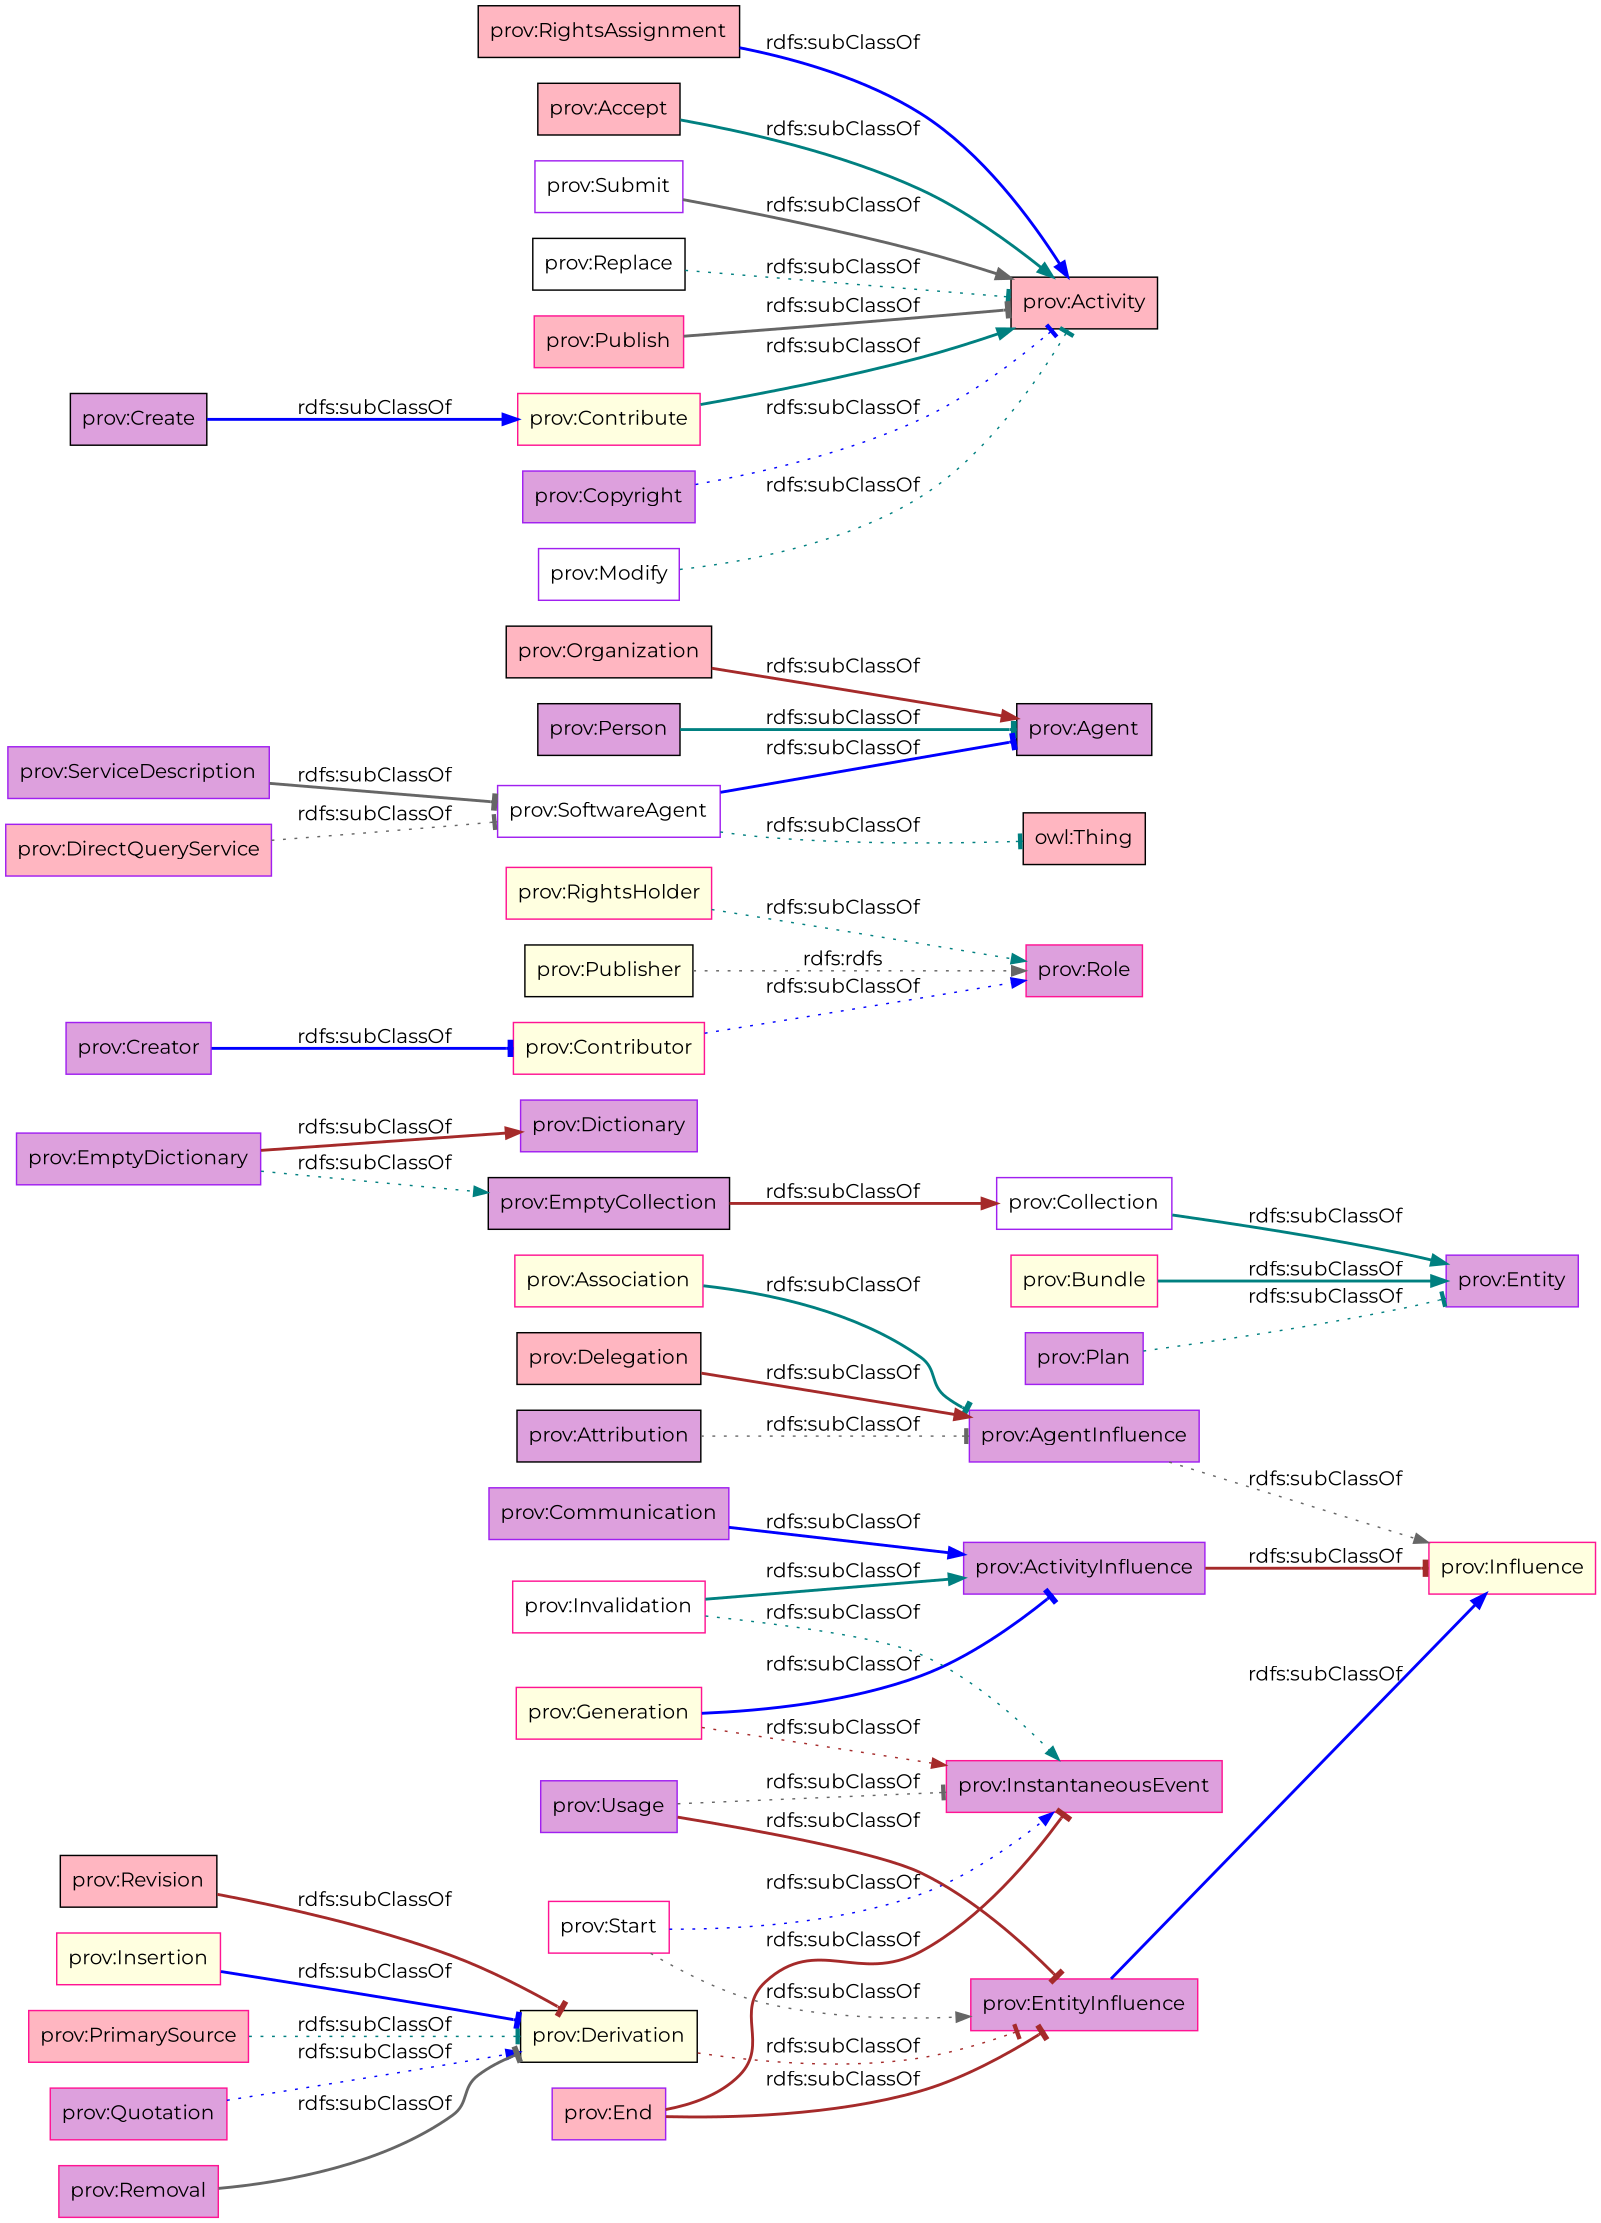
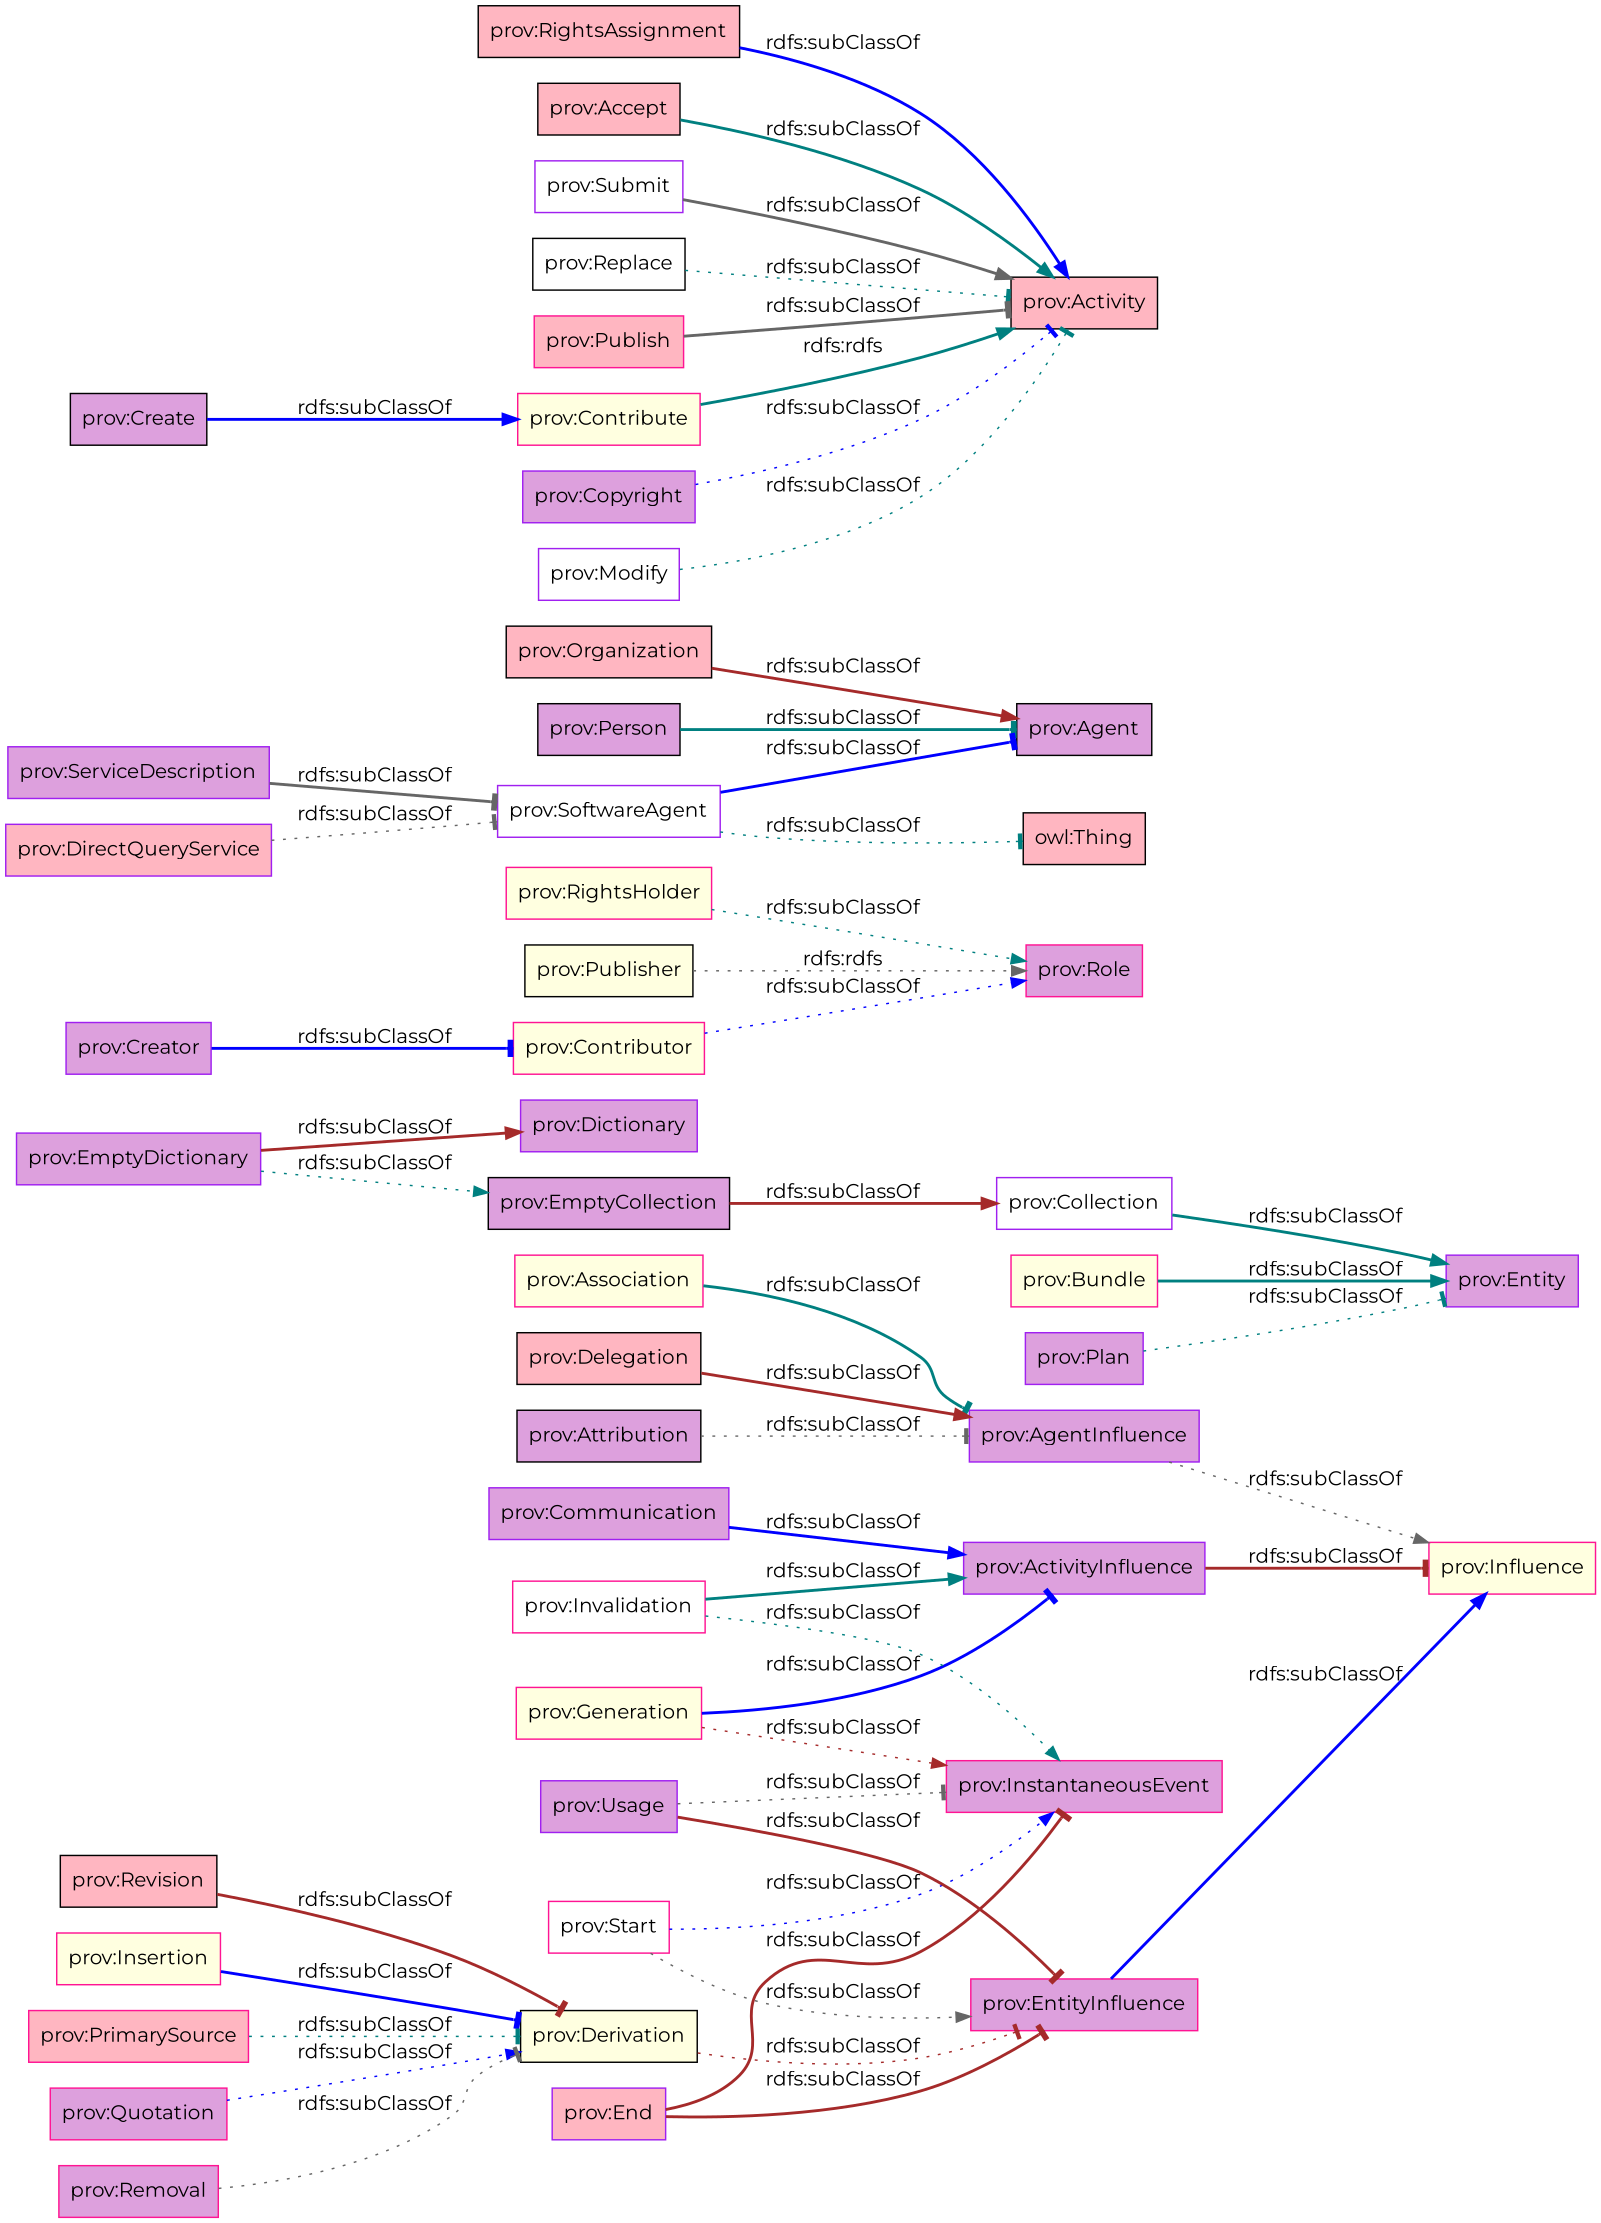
(843, 347) -> (843, 347)
(382, 2152) -> (382, 2152)
